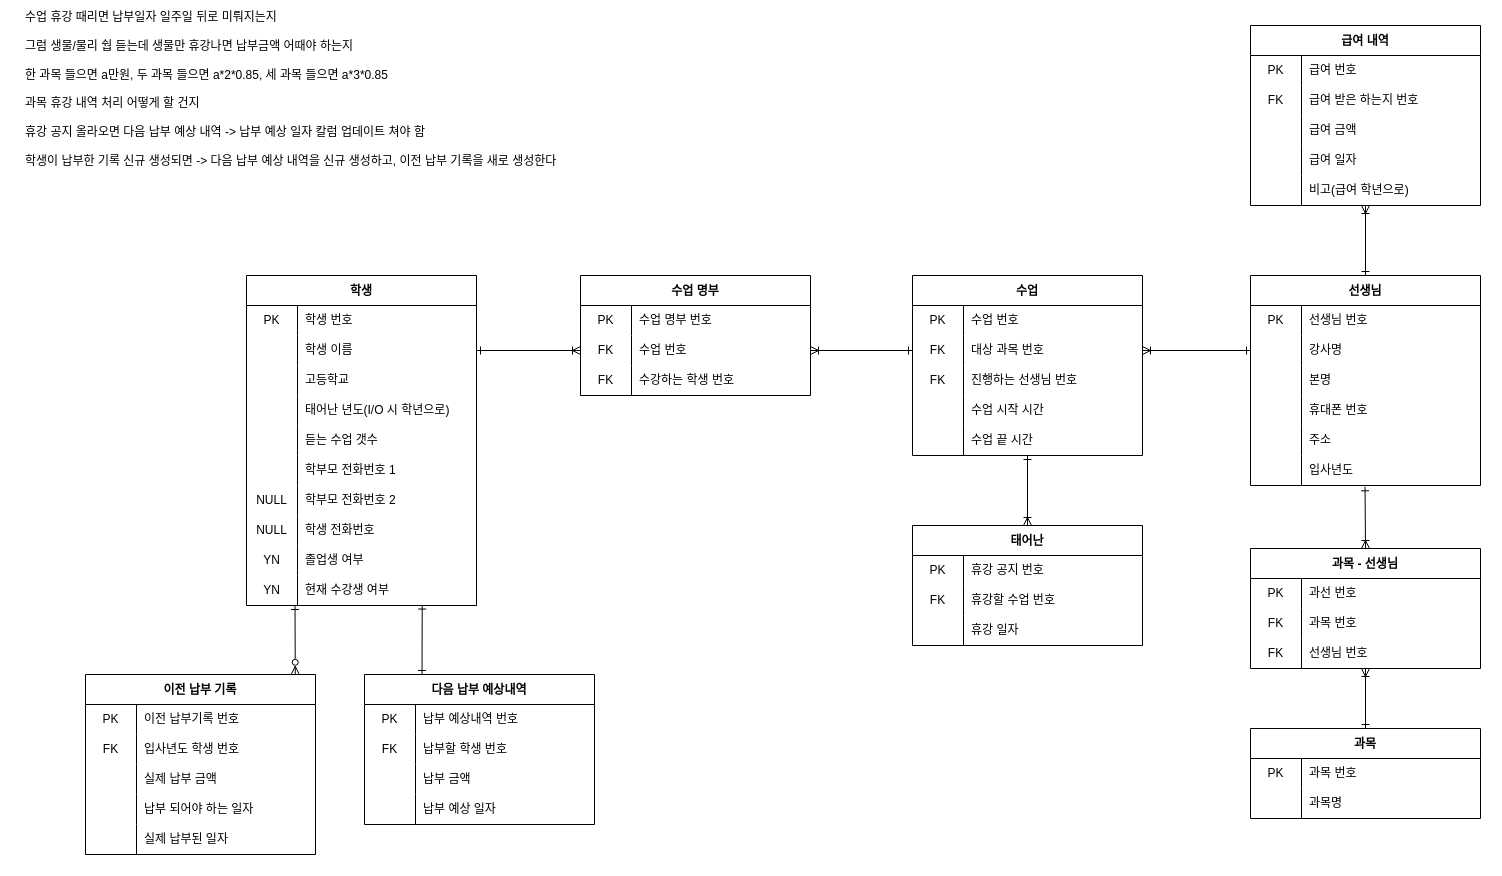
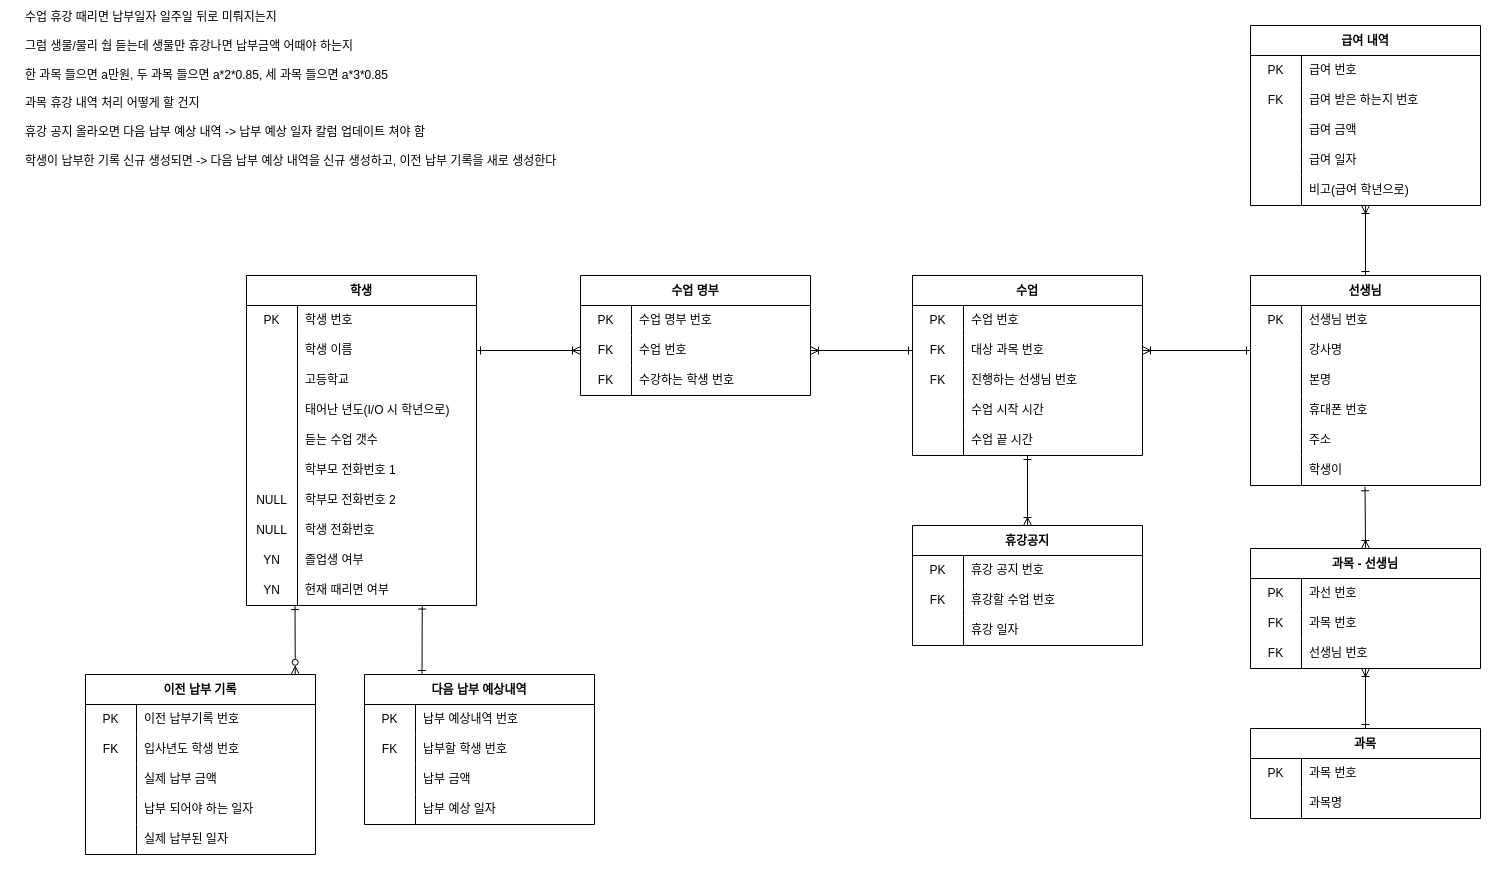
(1334, 471) -> (1328, 471)
(1027, 541) -> (1027, 541)
(351, 591) -> (351, 591)
